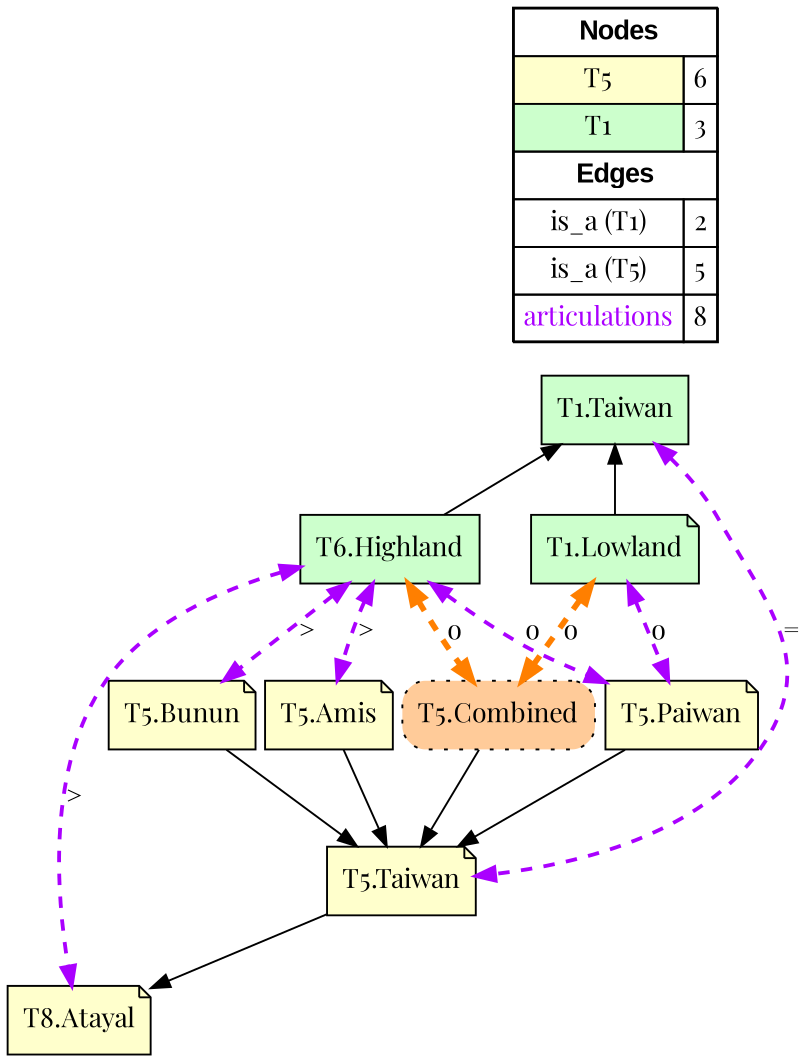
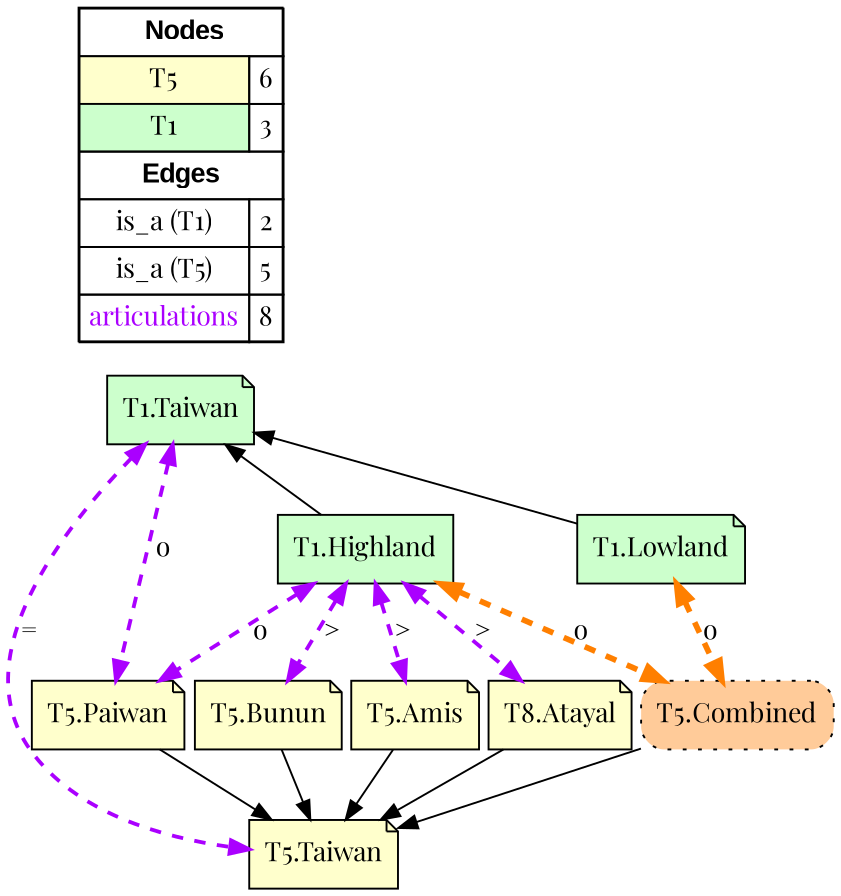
(615, 410) -> (181, 410)
(390, 549) -> (366, 549)
(648, 632) -> (144, 562)
(248, 948) -> (451, 780)
